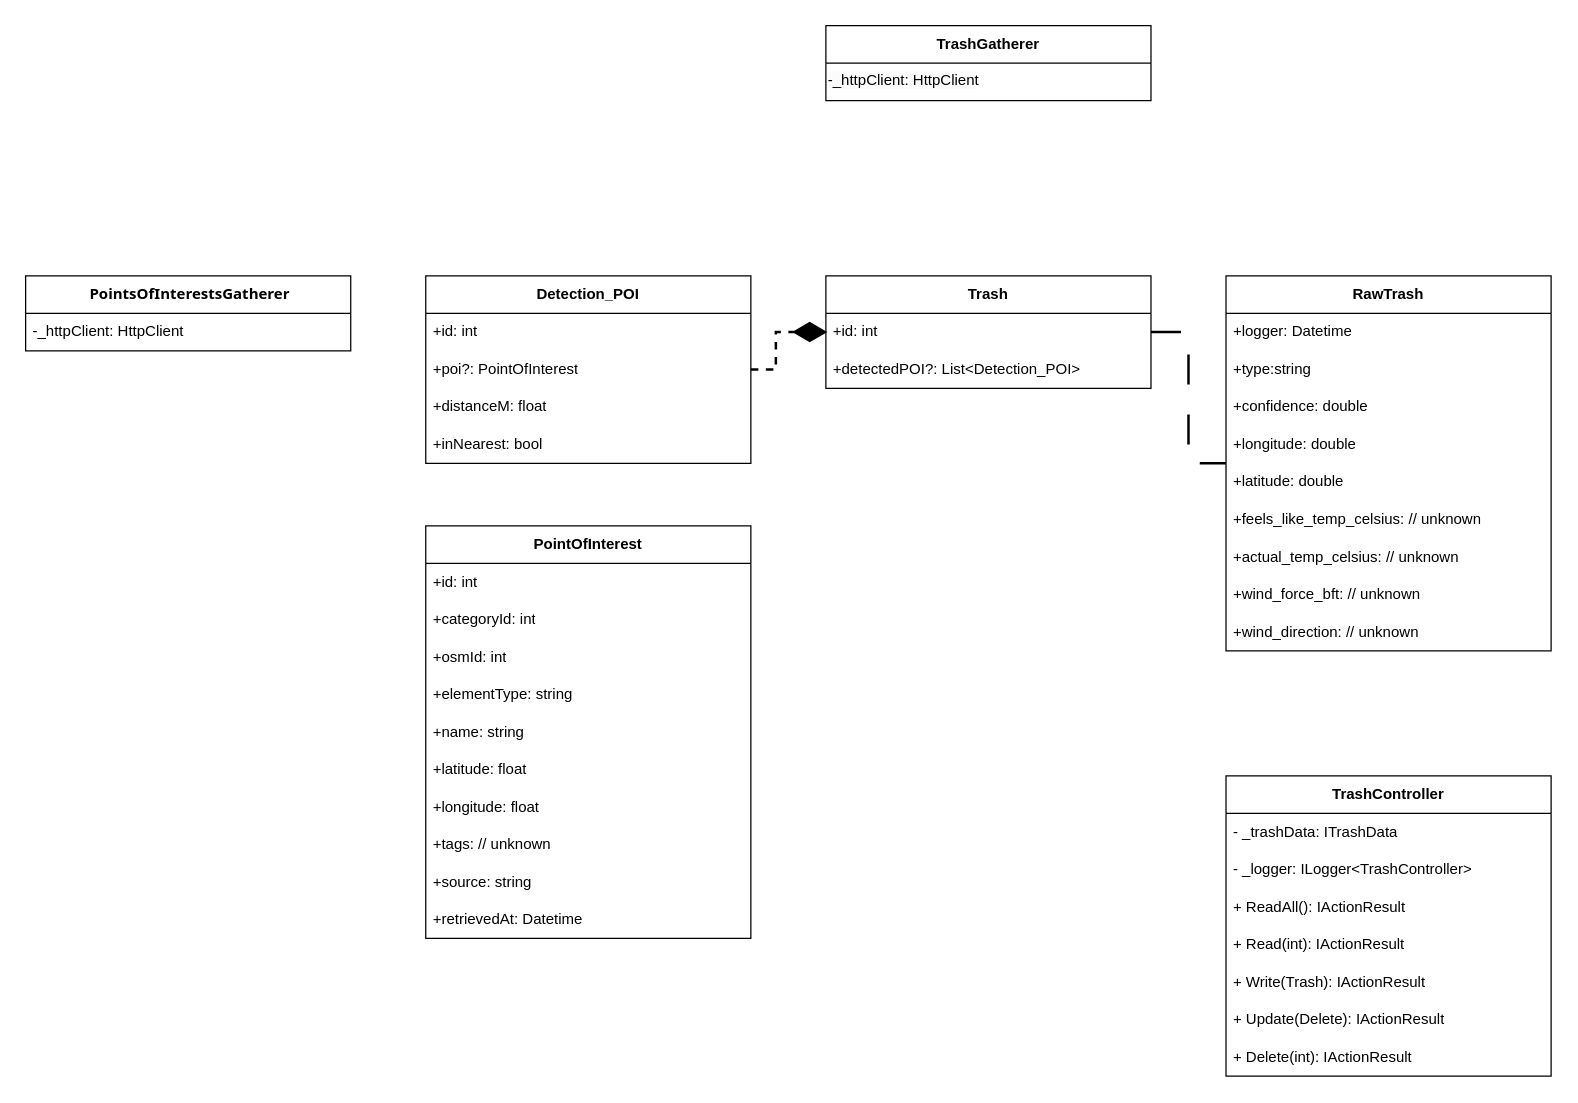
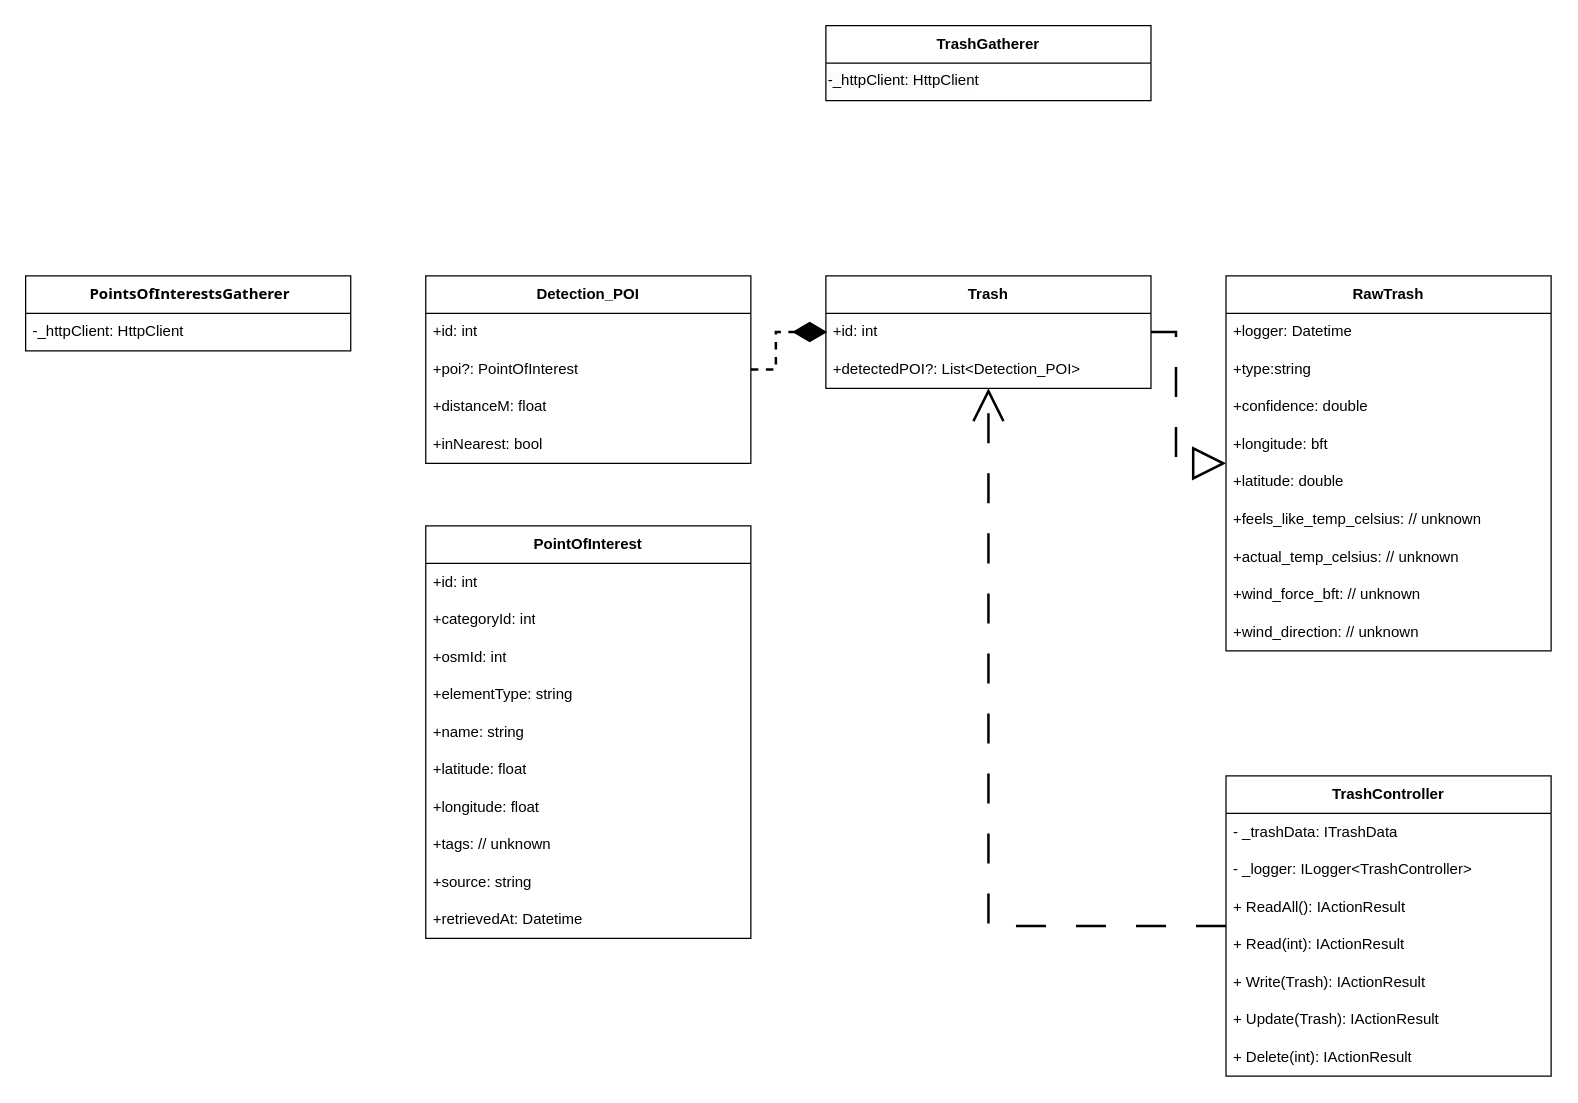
(1299, 444) -> (1288, 444)
(1206, 463) -> (1191, 463)
none -> (988, 908)
(1352, 1019) -> (1349, 1019)
